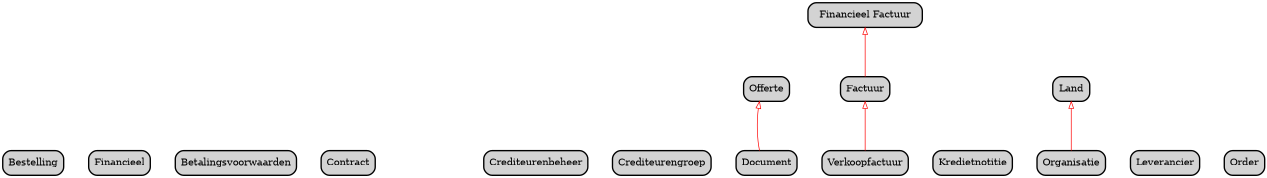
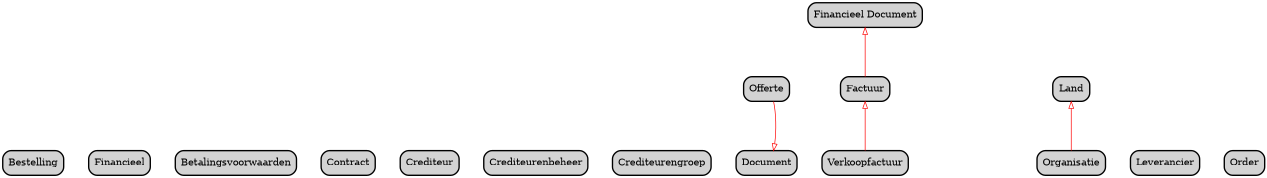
(865, 15) -> (865, 15)
(757, 130) -> (776, 123)
none -> (430, 163)
(973, 163) -> none
